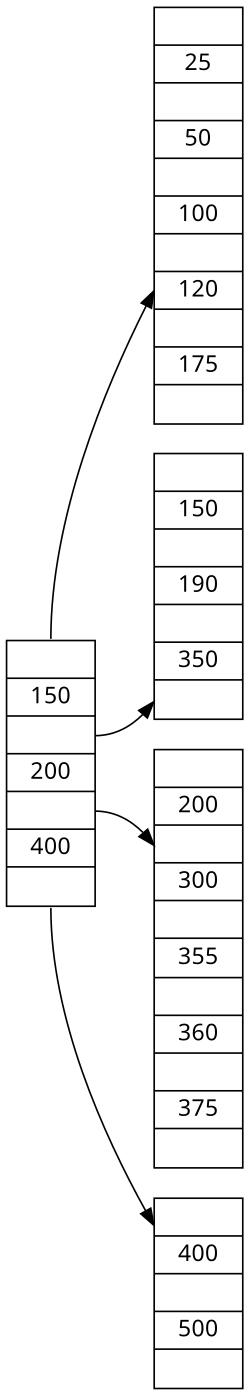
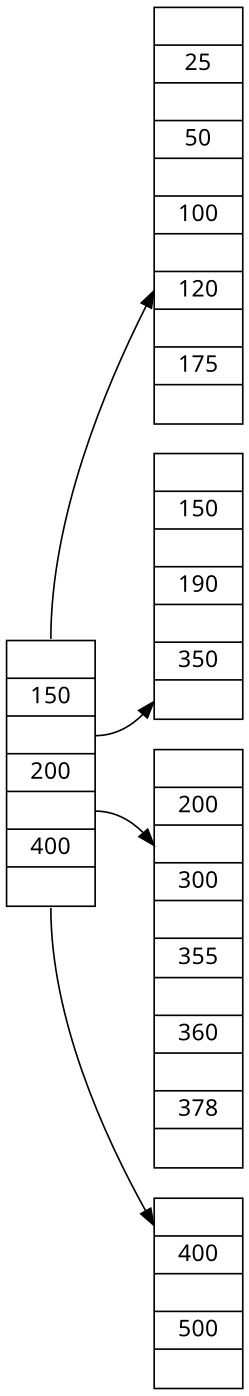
(198, 1109) -> (198, 1109)
